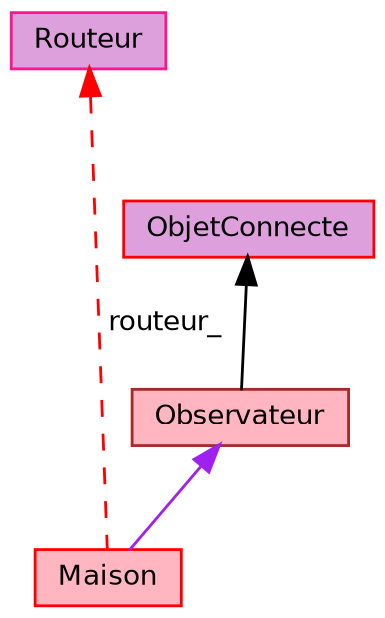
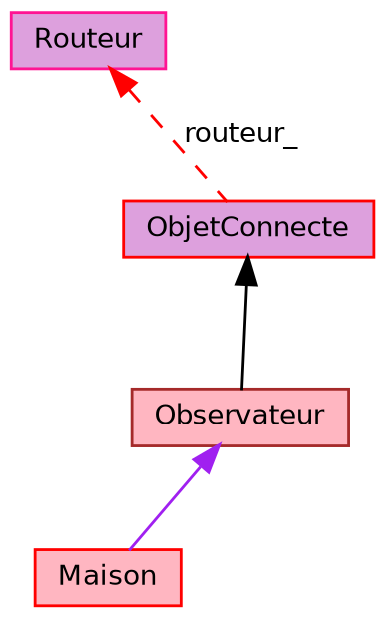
(99, 324) -> (178, 146)
